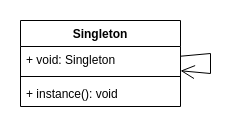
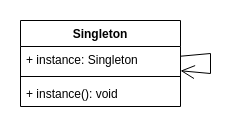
(74, 61) -> (88, 61)
